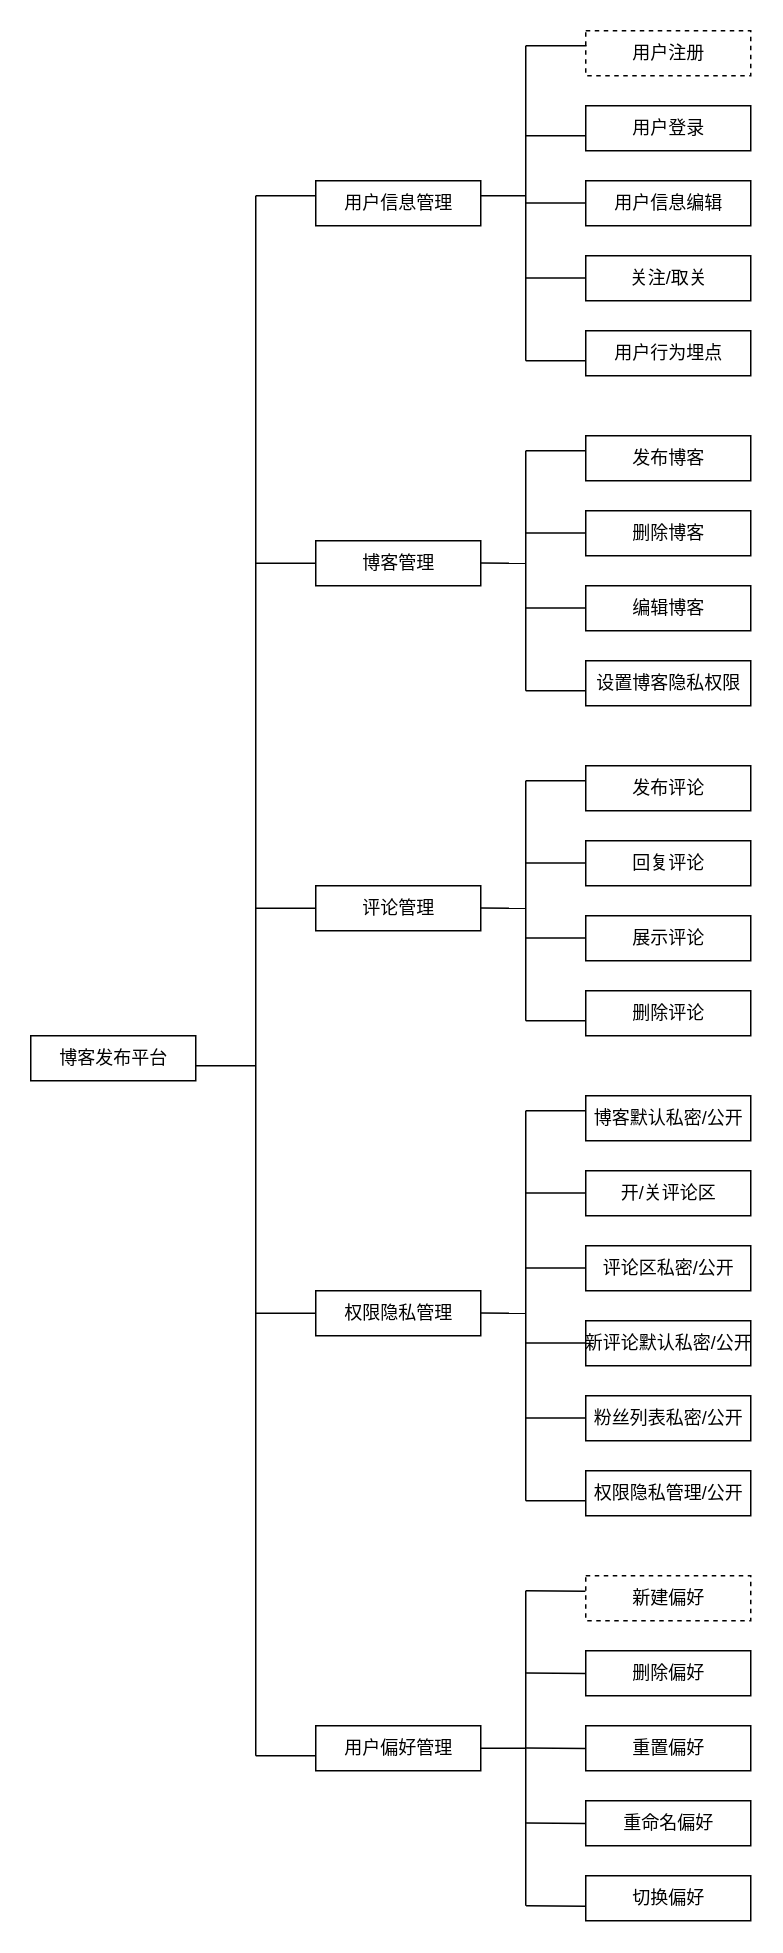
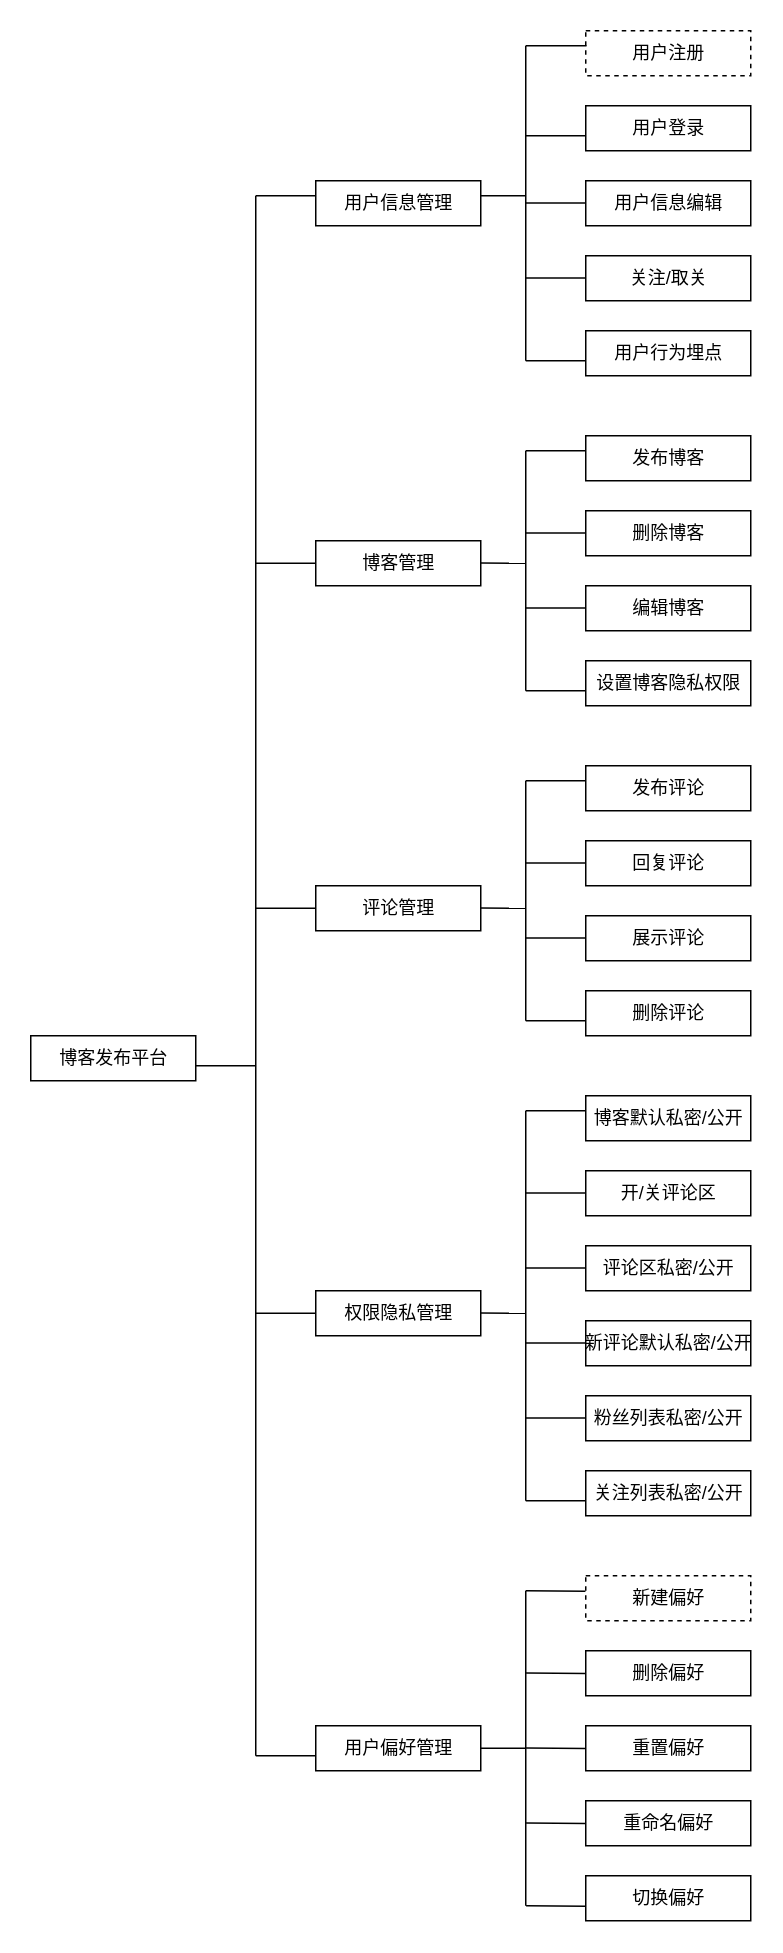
(669, 1493) -> (669, 1493)
